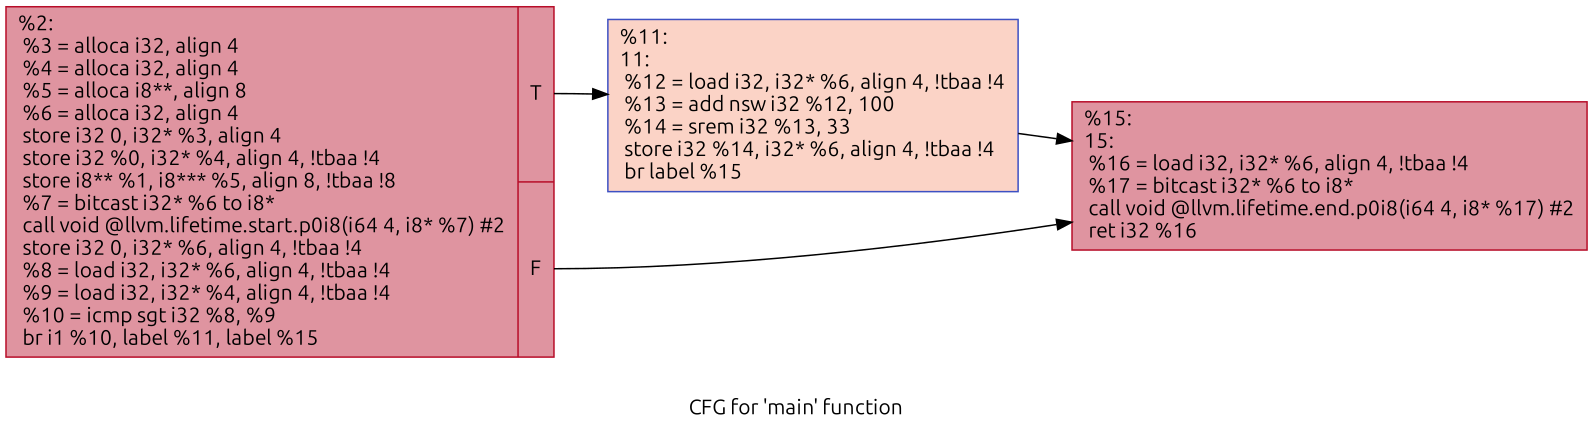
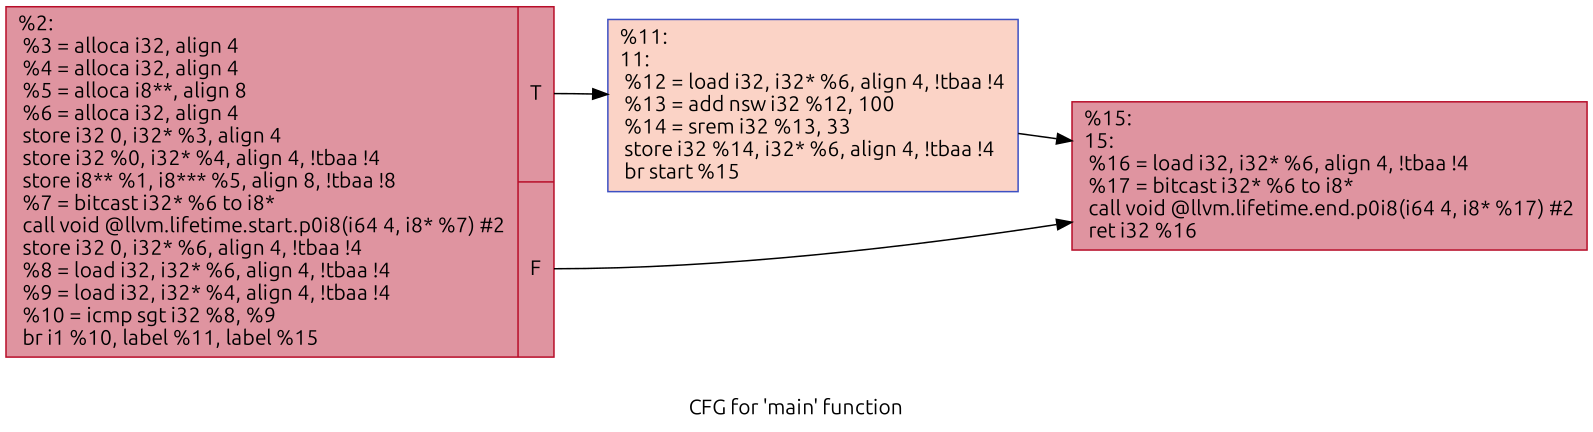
(681, 172) -> (680, 172)
